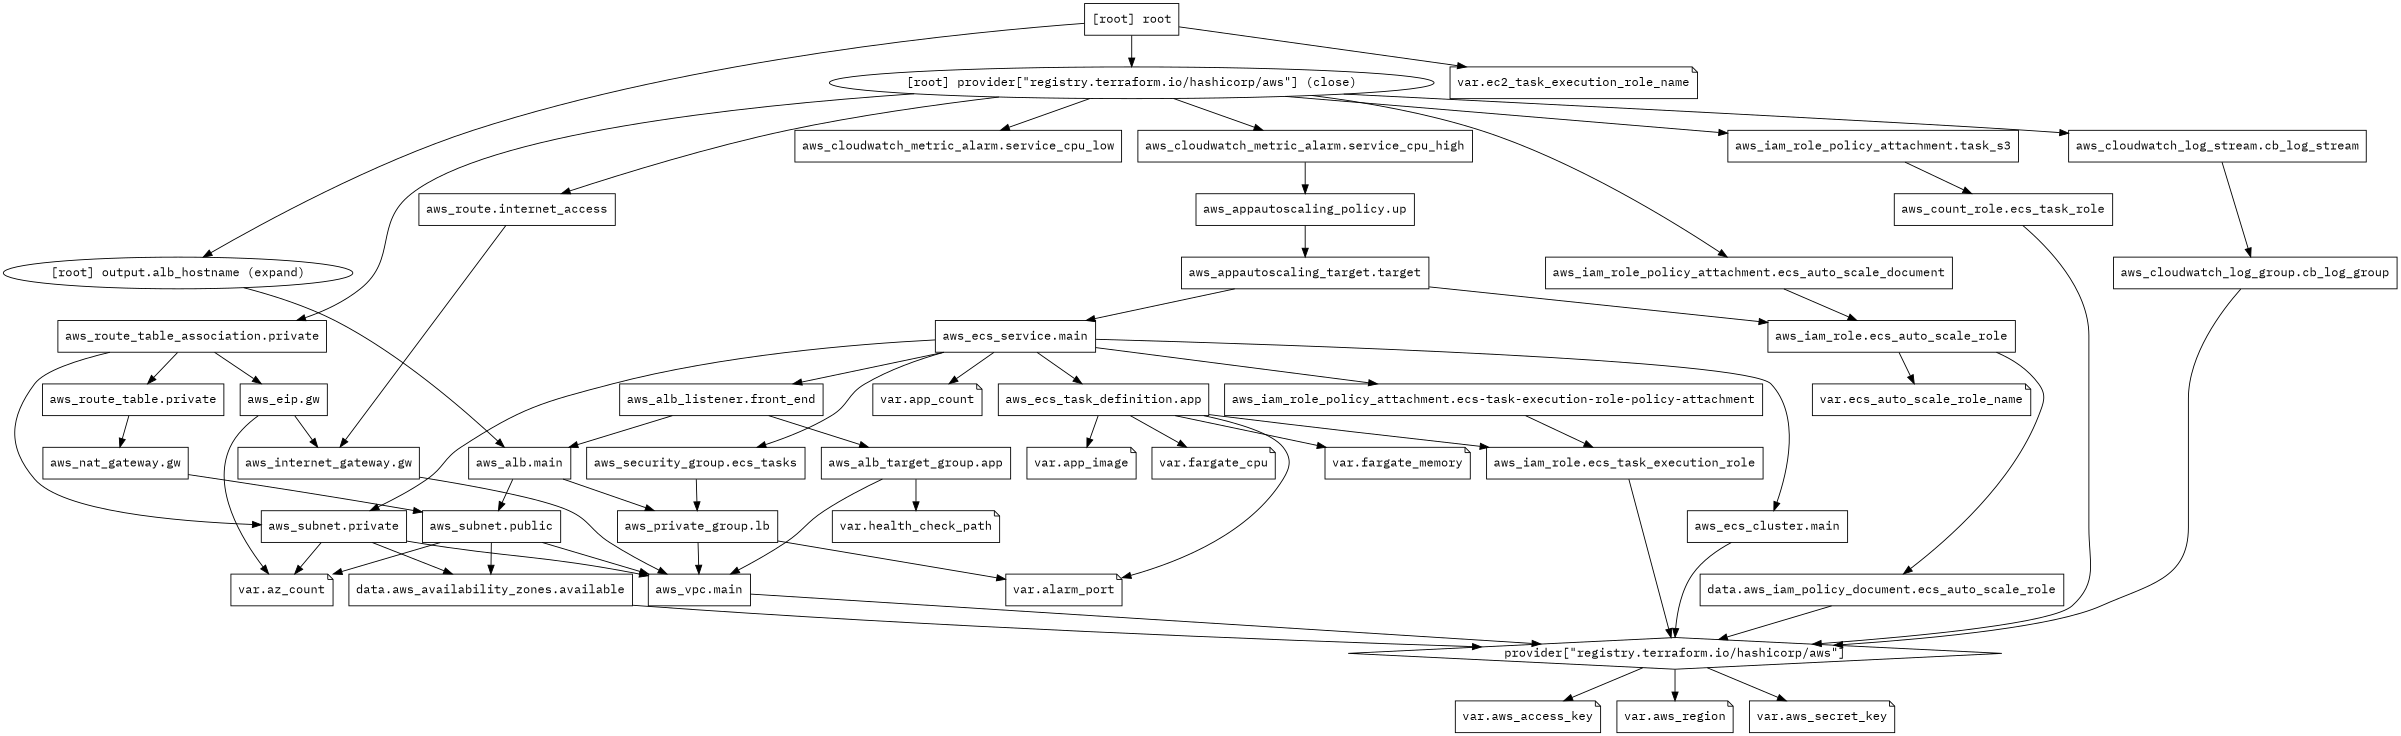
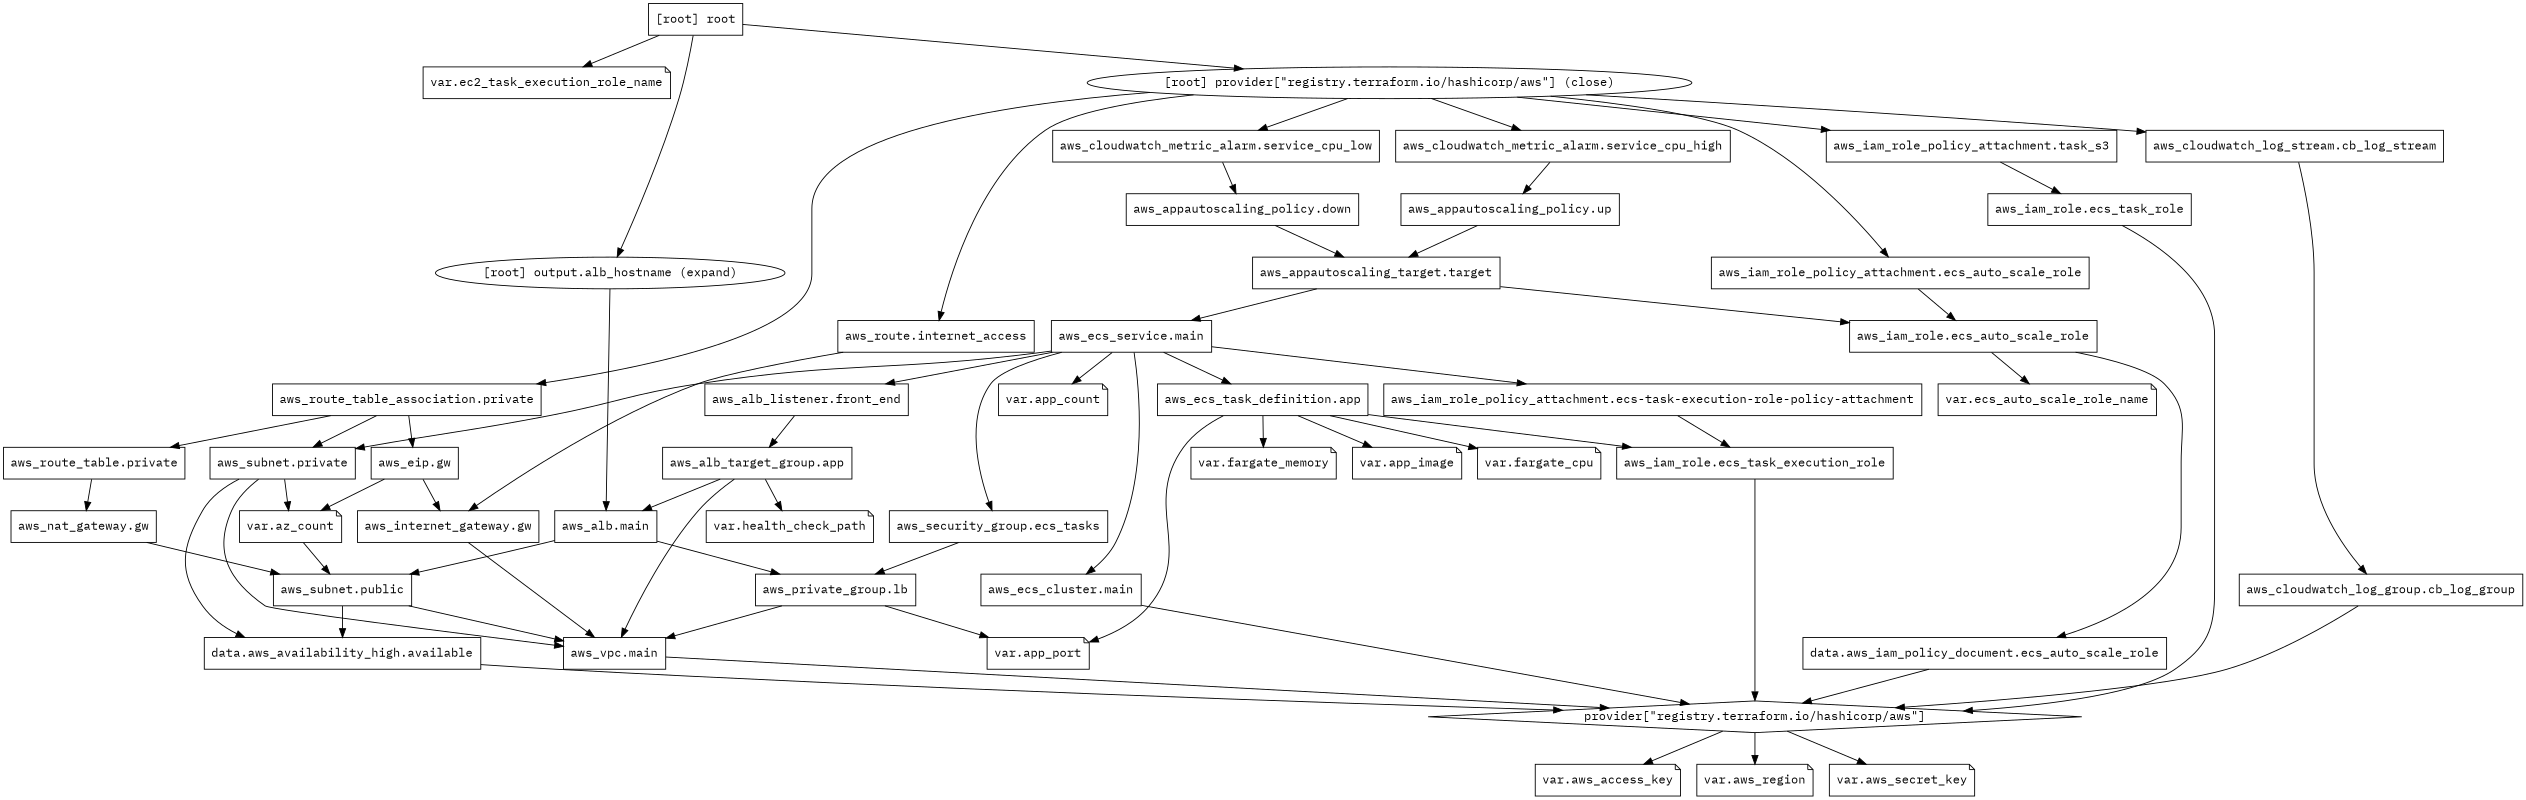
none -> (1242, 210)
(2003, 210) -> (2090, 210)
(1749, 273) -> (1900, 273)
(625, 430) -> (686, 493)
(391, 557) -> (314, 555)
(491, 590) -> (343, 653)
(1064, 590) -> (1038, 653)
